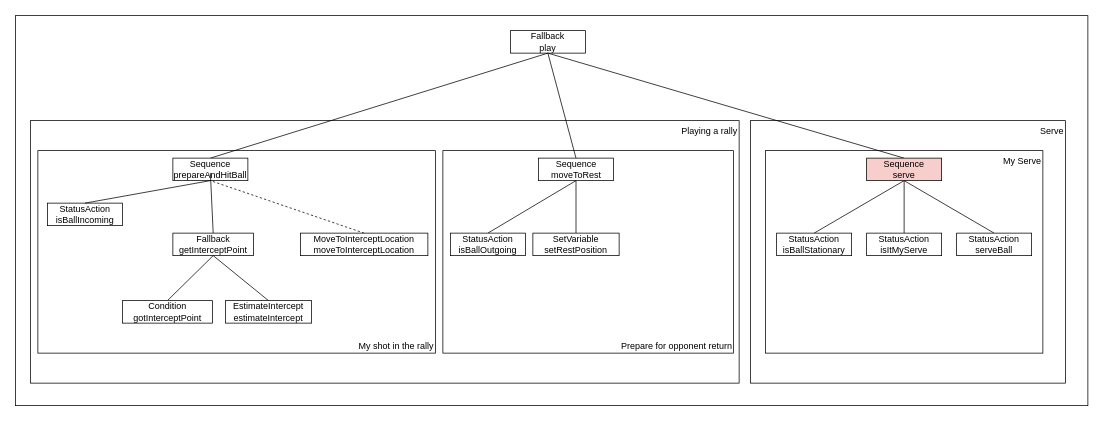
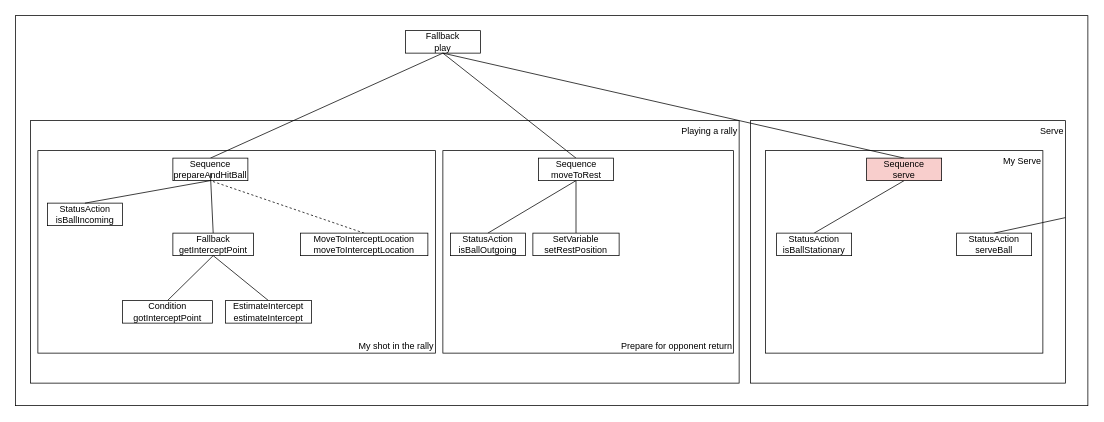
(548, 42) -> (443, 42)
(950, 207) -> (1030, 225)
(904, 208) -> none
(904, 244) -> none
